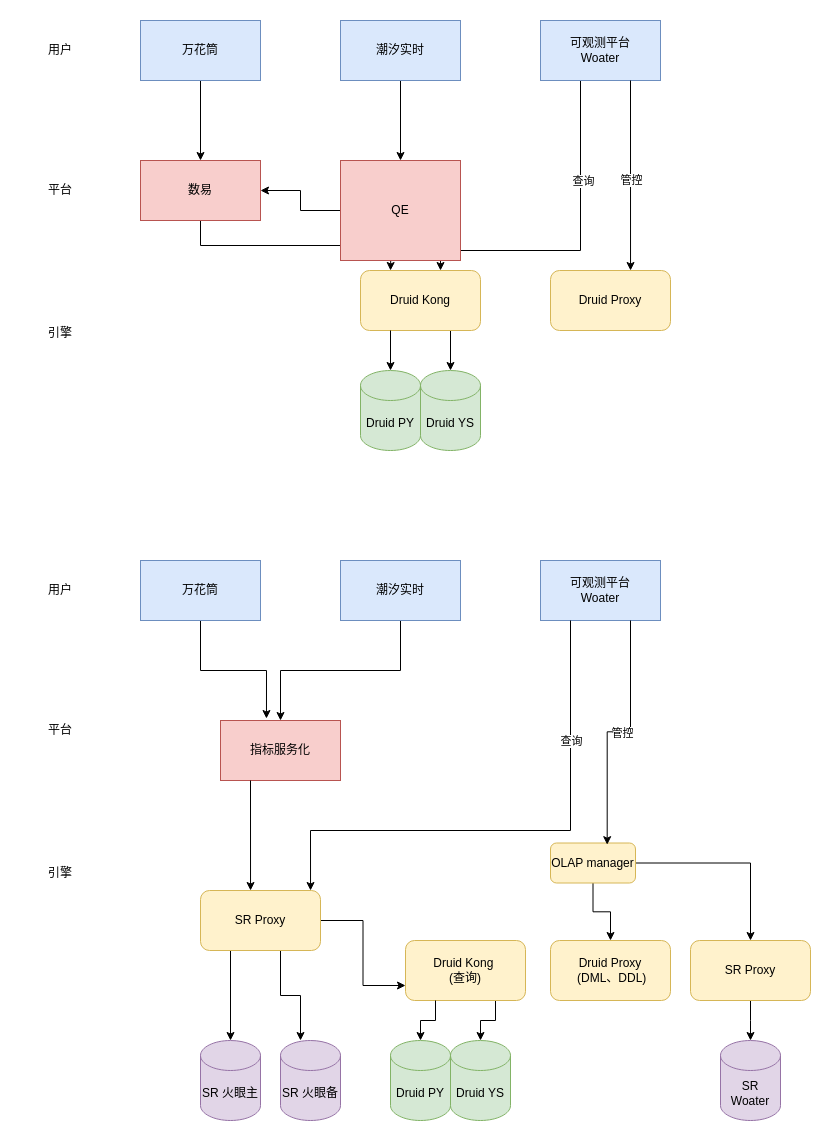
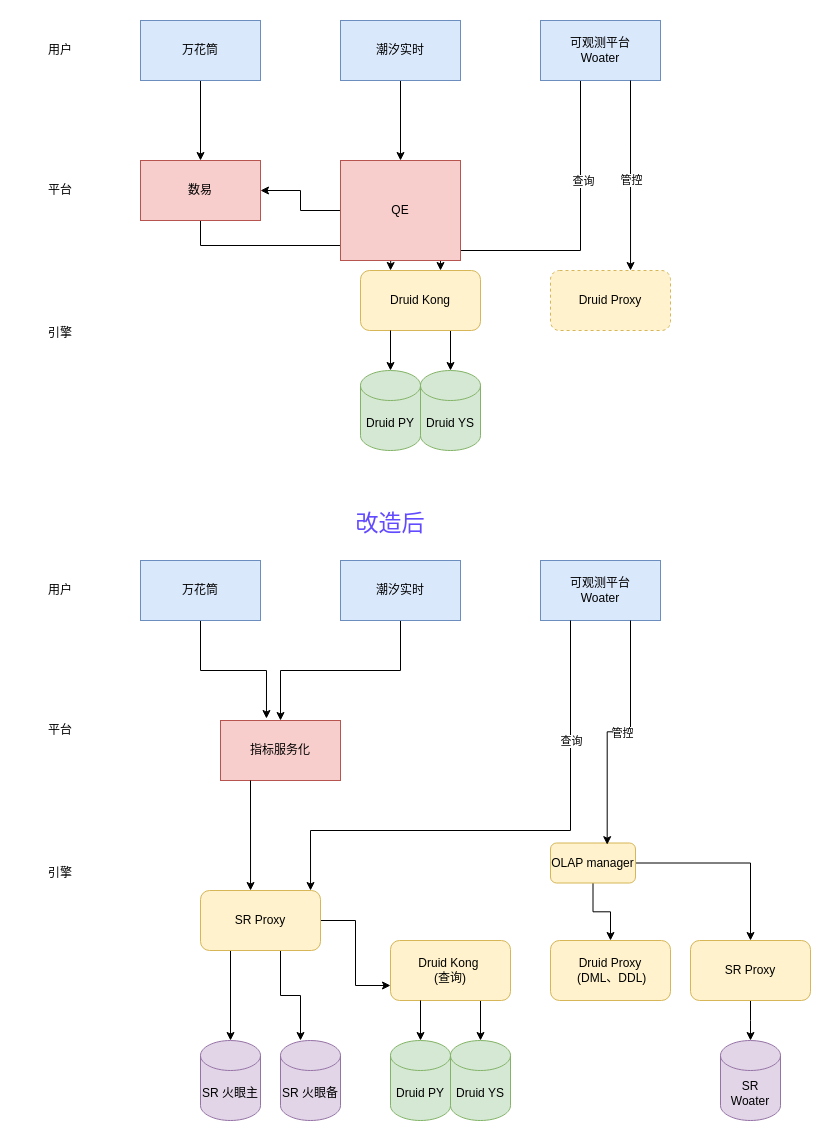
(611, 301) -> (611, 301)
none -> (391, 523)
(466, 971) -> (451, 971)
